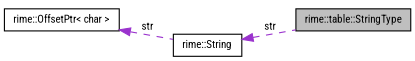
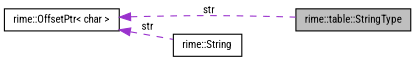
(274, 34) -> (213, 16)
